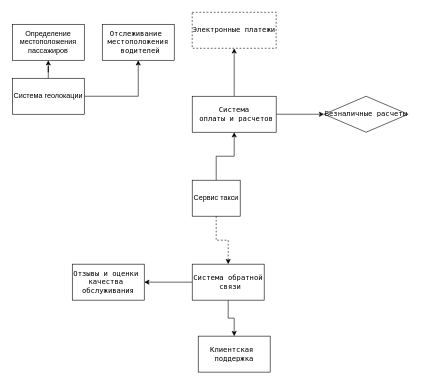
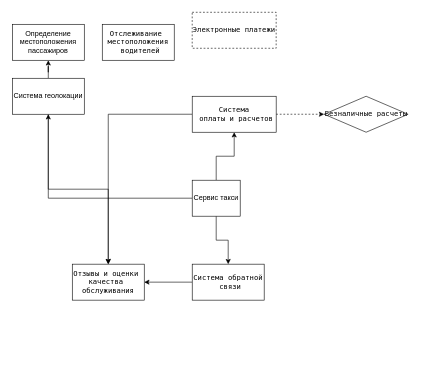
(234, 53) -> (114, 114)
(138, 65) -> (48, 115)
(298, 114) -> (298, 114)
none -> (117, 198)
(219, 240) -> (219, 240)
(228, 317) -> none
(234, 354) -> none
